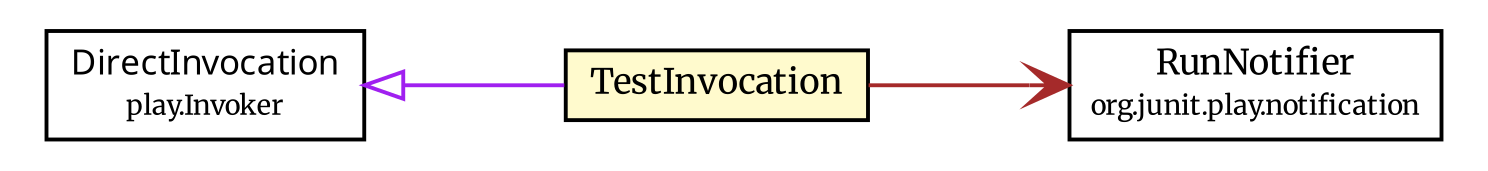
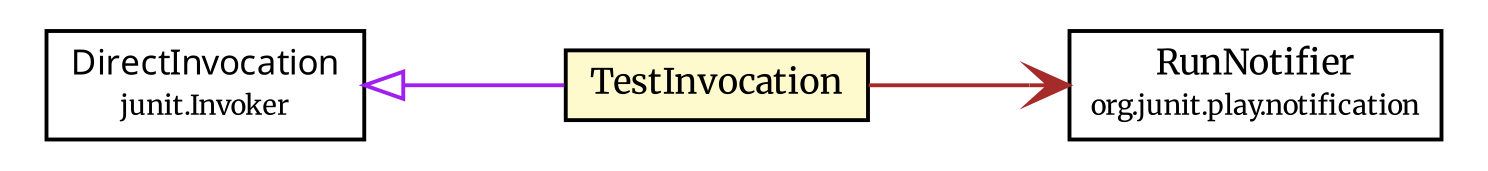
(205, 107) -> (205, 107)
